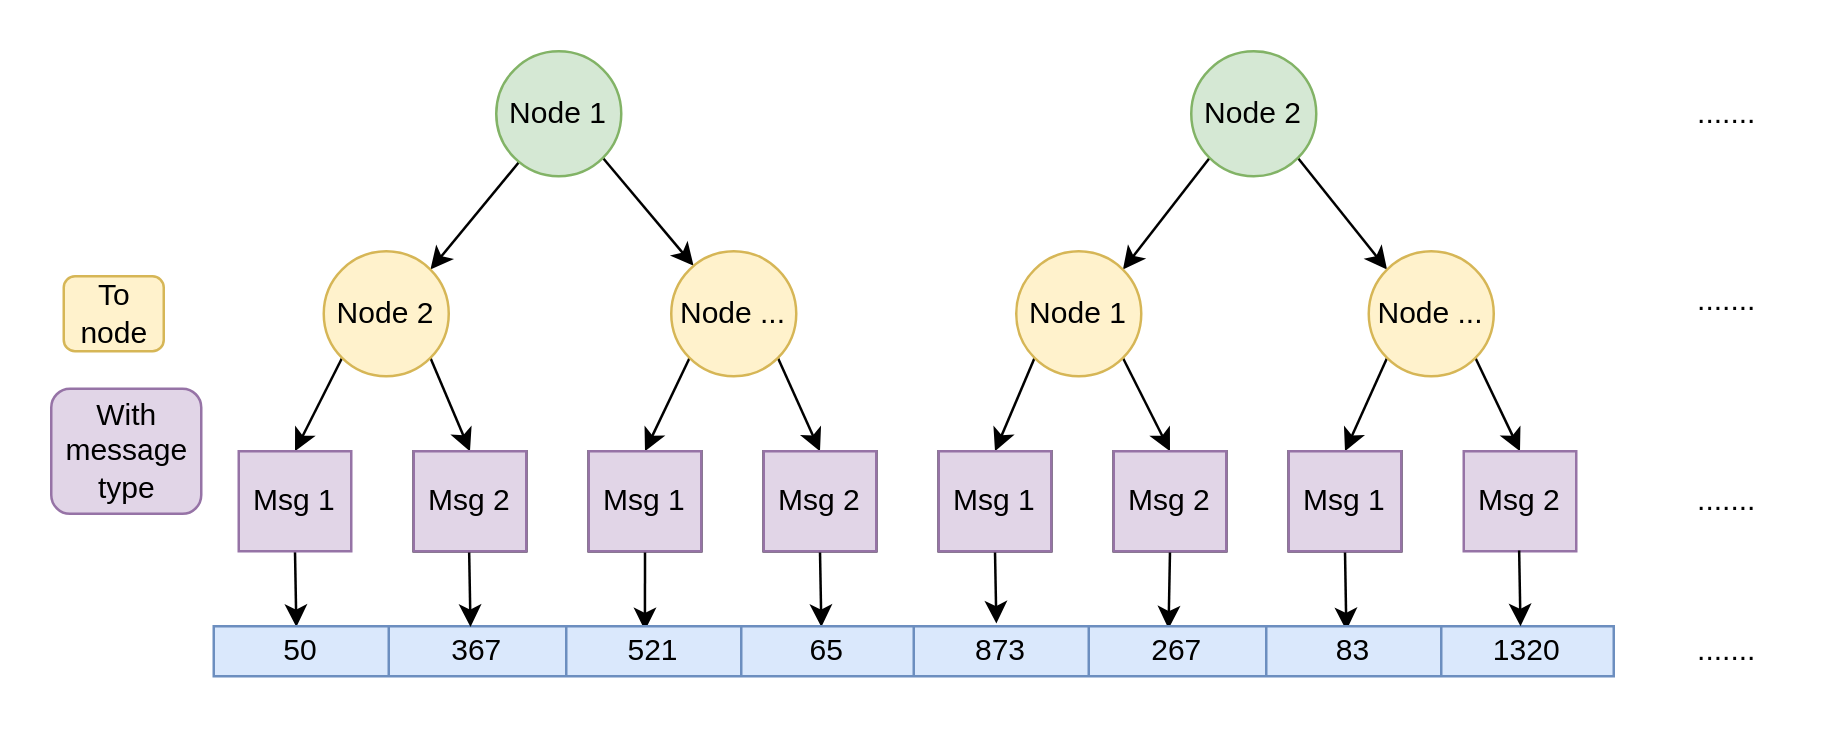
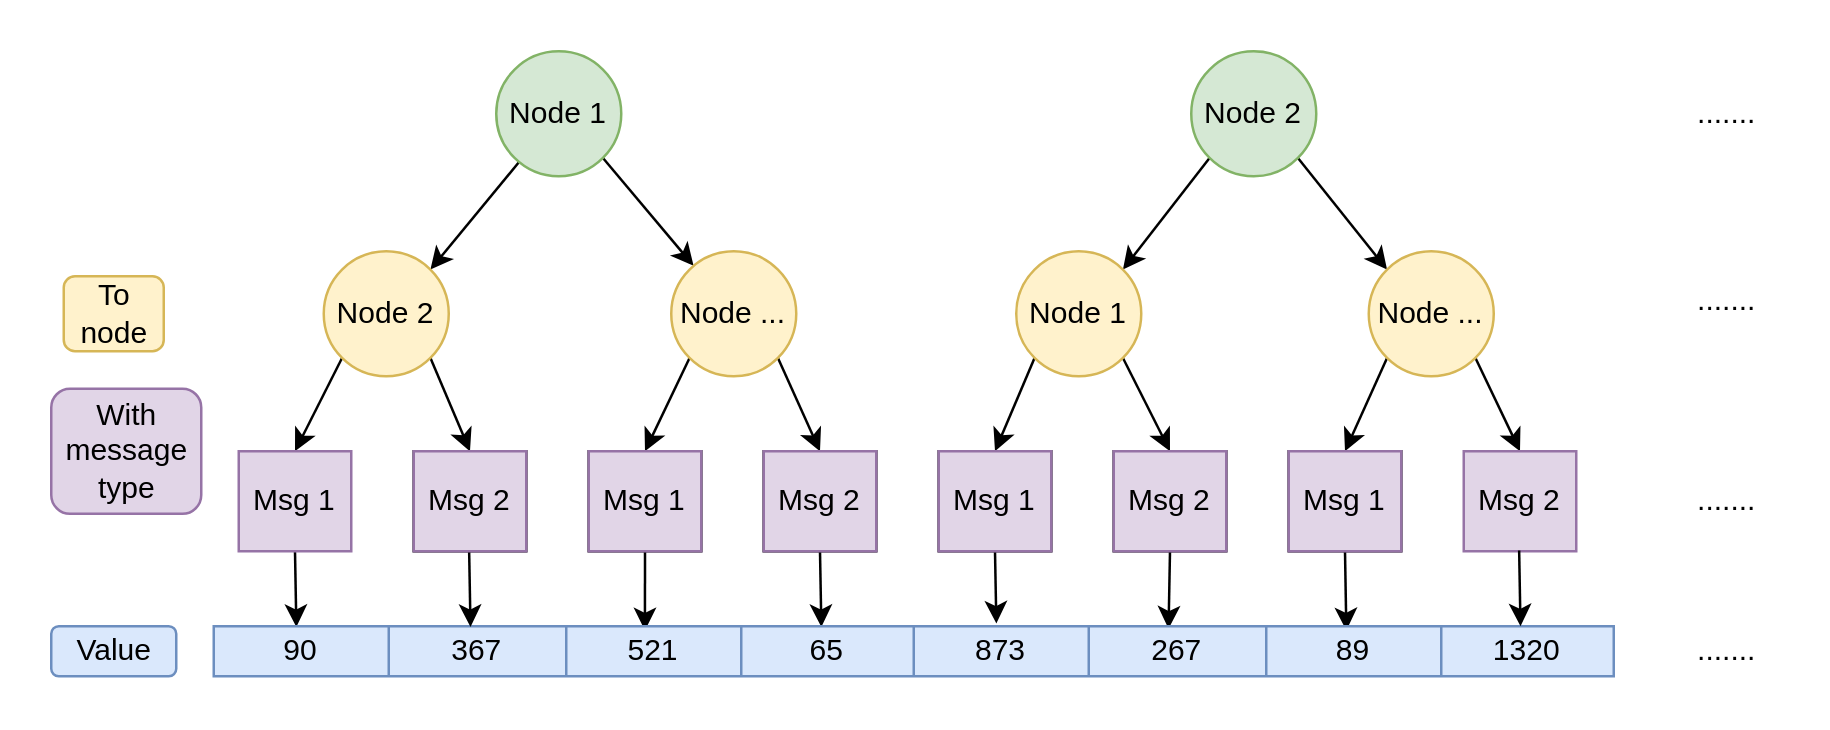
none -> (114, 651)
(301, 651) -> (301, 651)
(1354, 651) -> (1354, 651)
